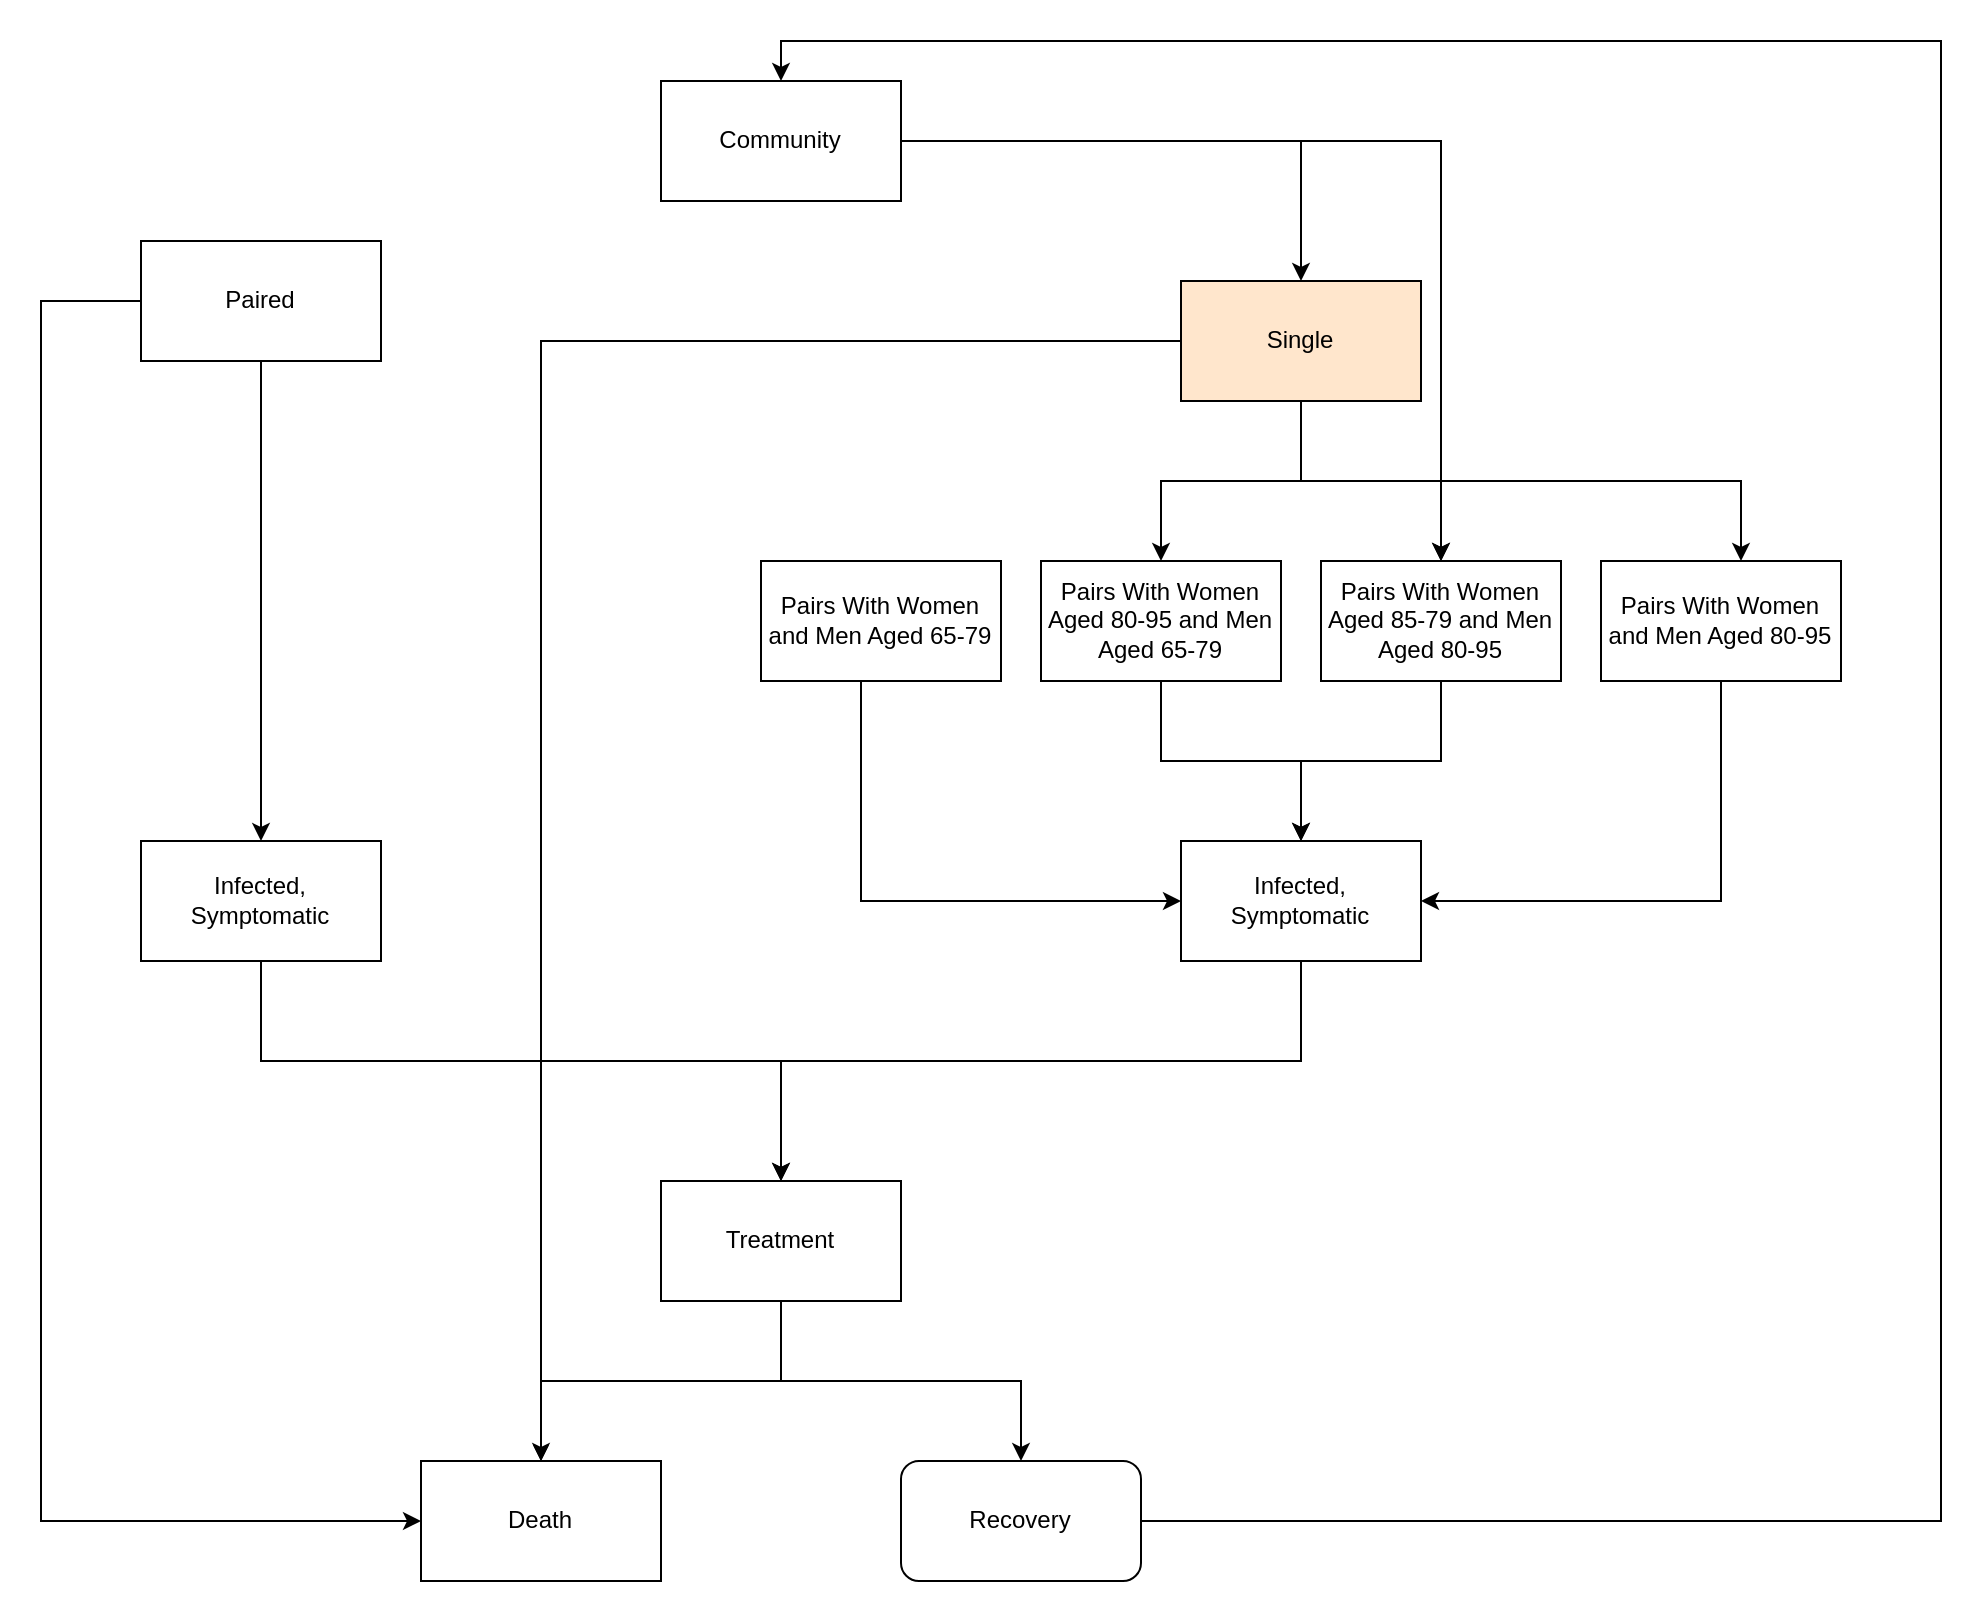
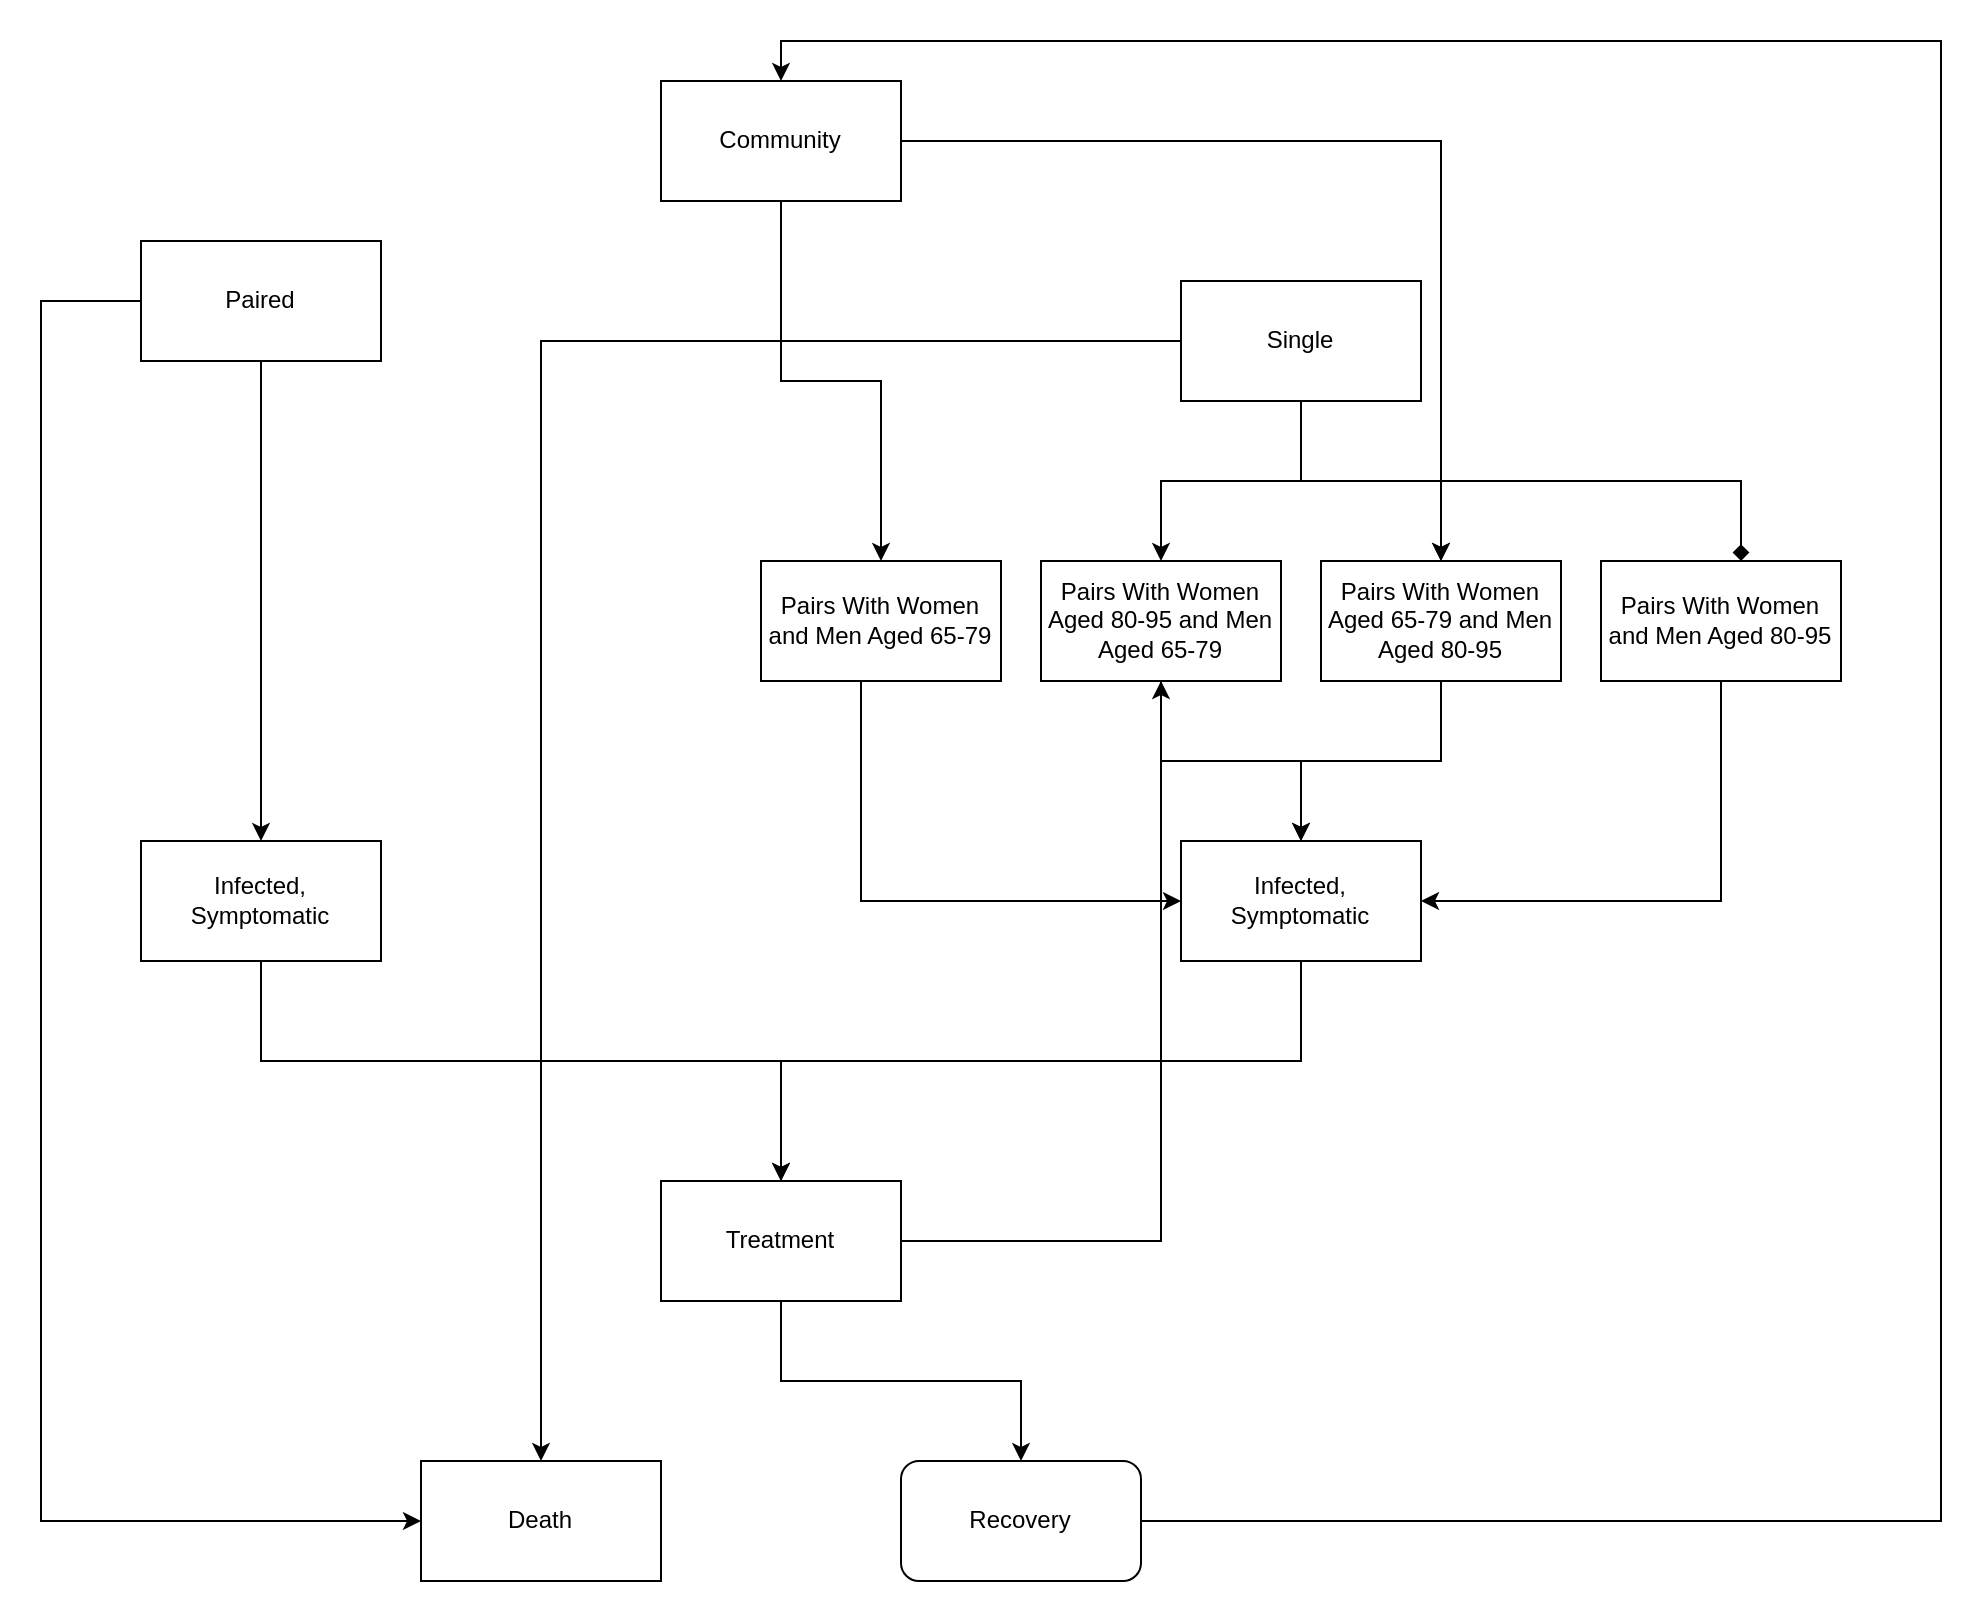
(1301, 206) -> (824, 381)
(778, 341) -> (778, 341)
(1301, 341) -> (1301, 341)
(1741, 546) -> (1741, 545)
(1441, 621) -> (1441, 621)
(662, 1381) -> (1161, 1133)
